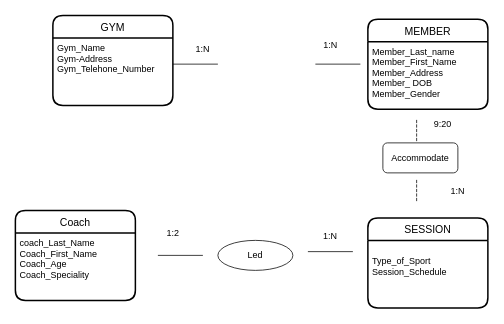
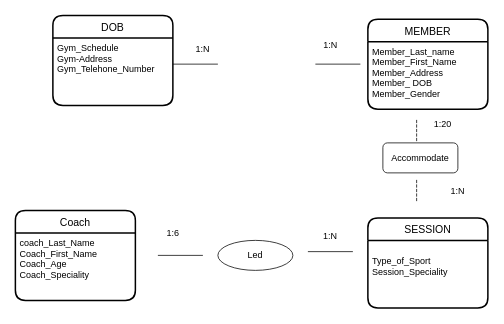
(113, 27) -> (113, 27)
(77, 48) -> (86, 48)
(443, 124) -> (443, 124)
(173, 233) -> (173, 233)
(405, 261) -> (405, 261)
